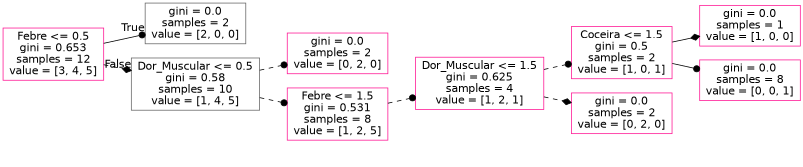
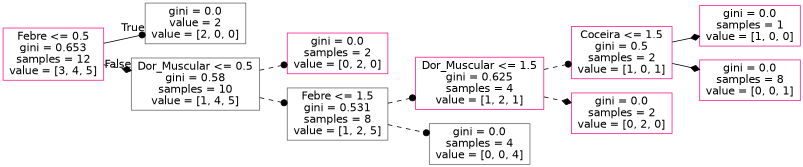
(195, 23) -> (195, 23)
(683, 66) -> (683, 66)
(338, 114) -> (338, 114)
none -> (480, 144)
